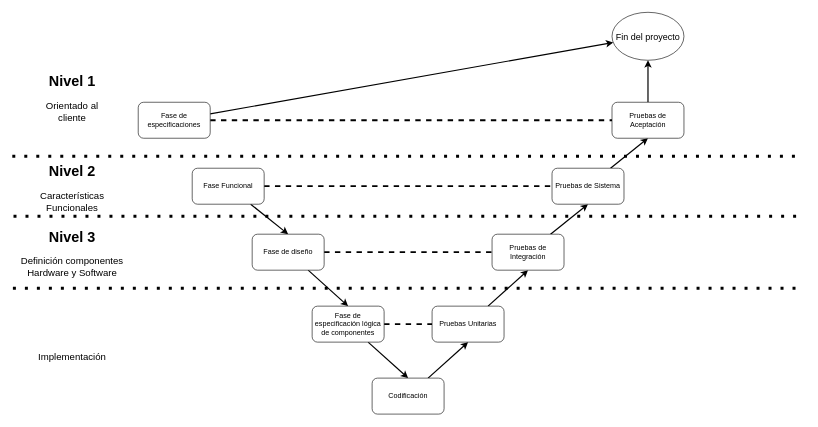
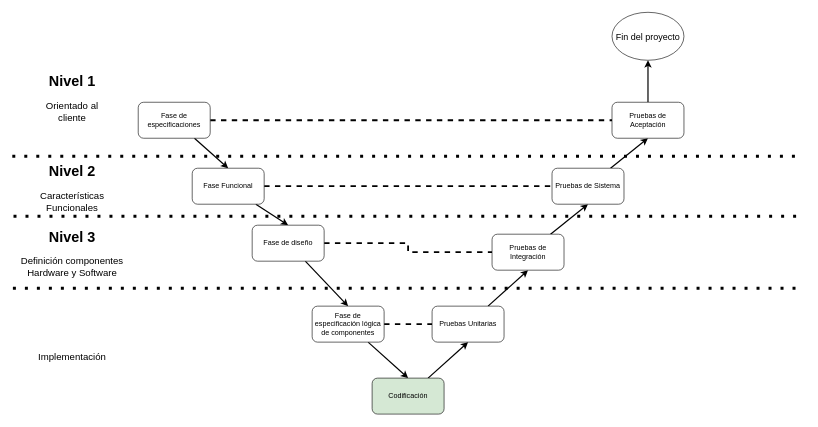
(409, 79) -> (210, 152)
(288, 252) -> (288, 243)
(408, 396) -> (408, 396)
